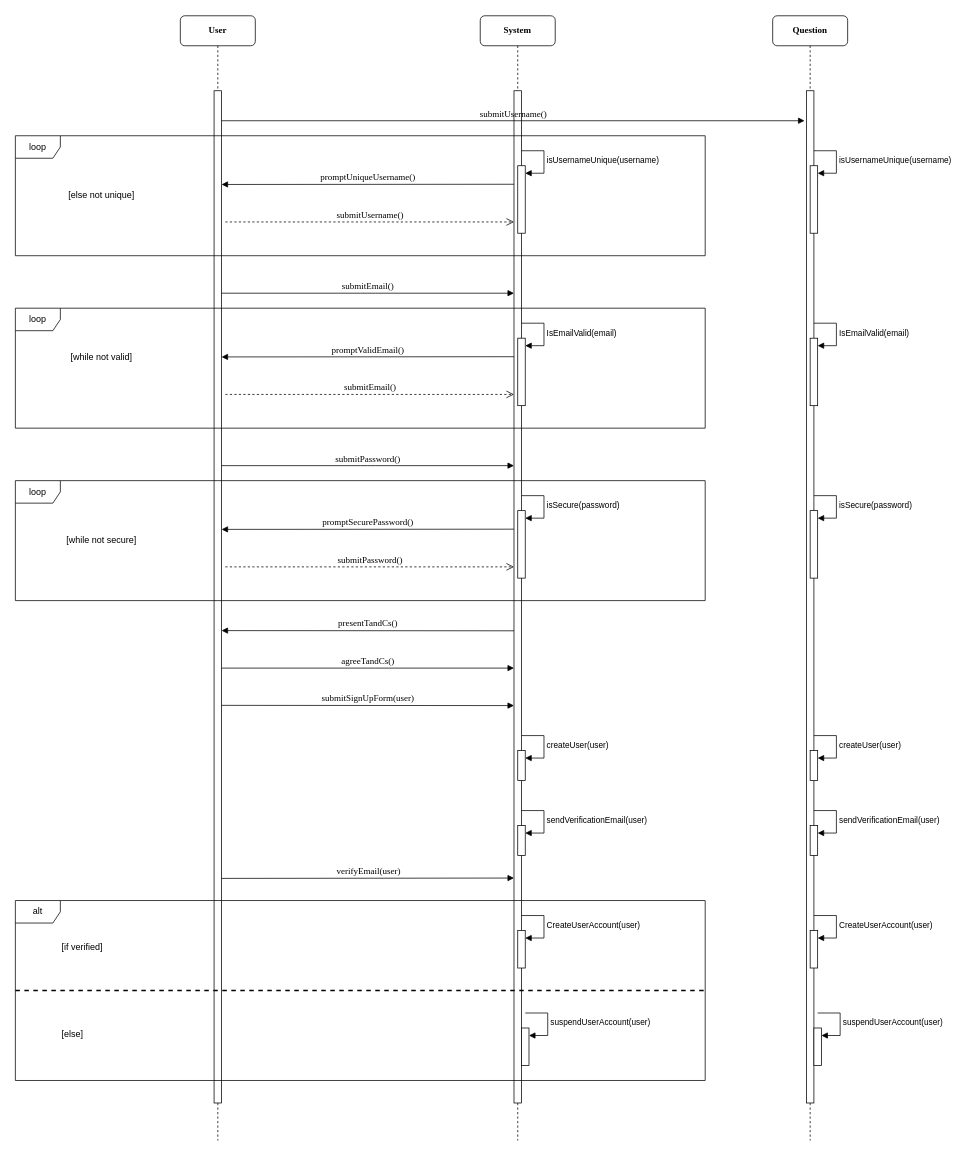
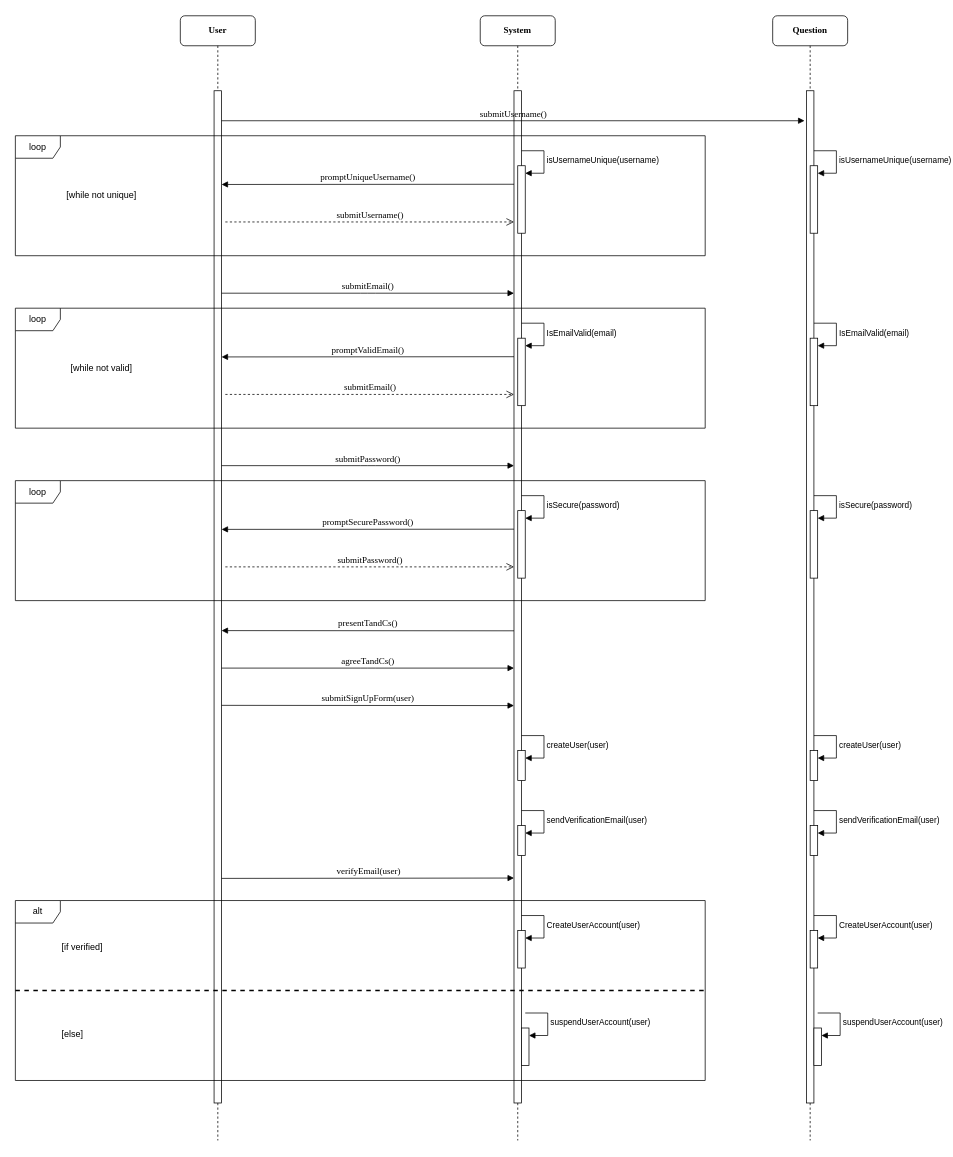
(102, 195) -> (102, 195)
(102, 357) -> (102, 368)
(102, 540) -> none
